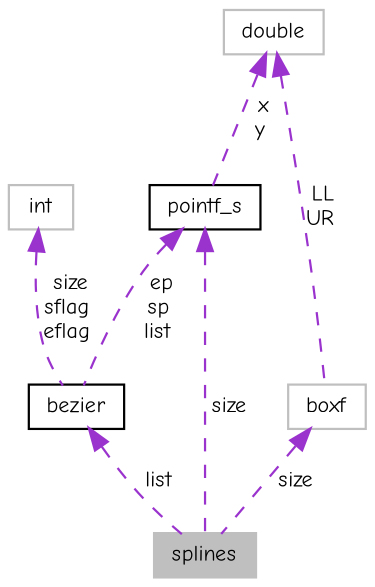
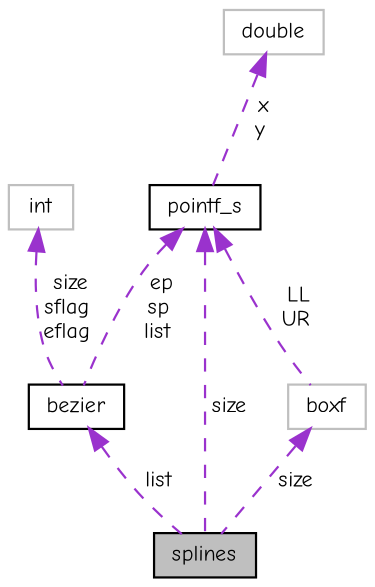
(305, 230) -> (264, 319)
(205, 555) -> (205, 555)
